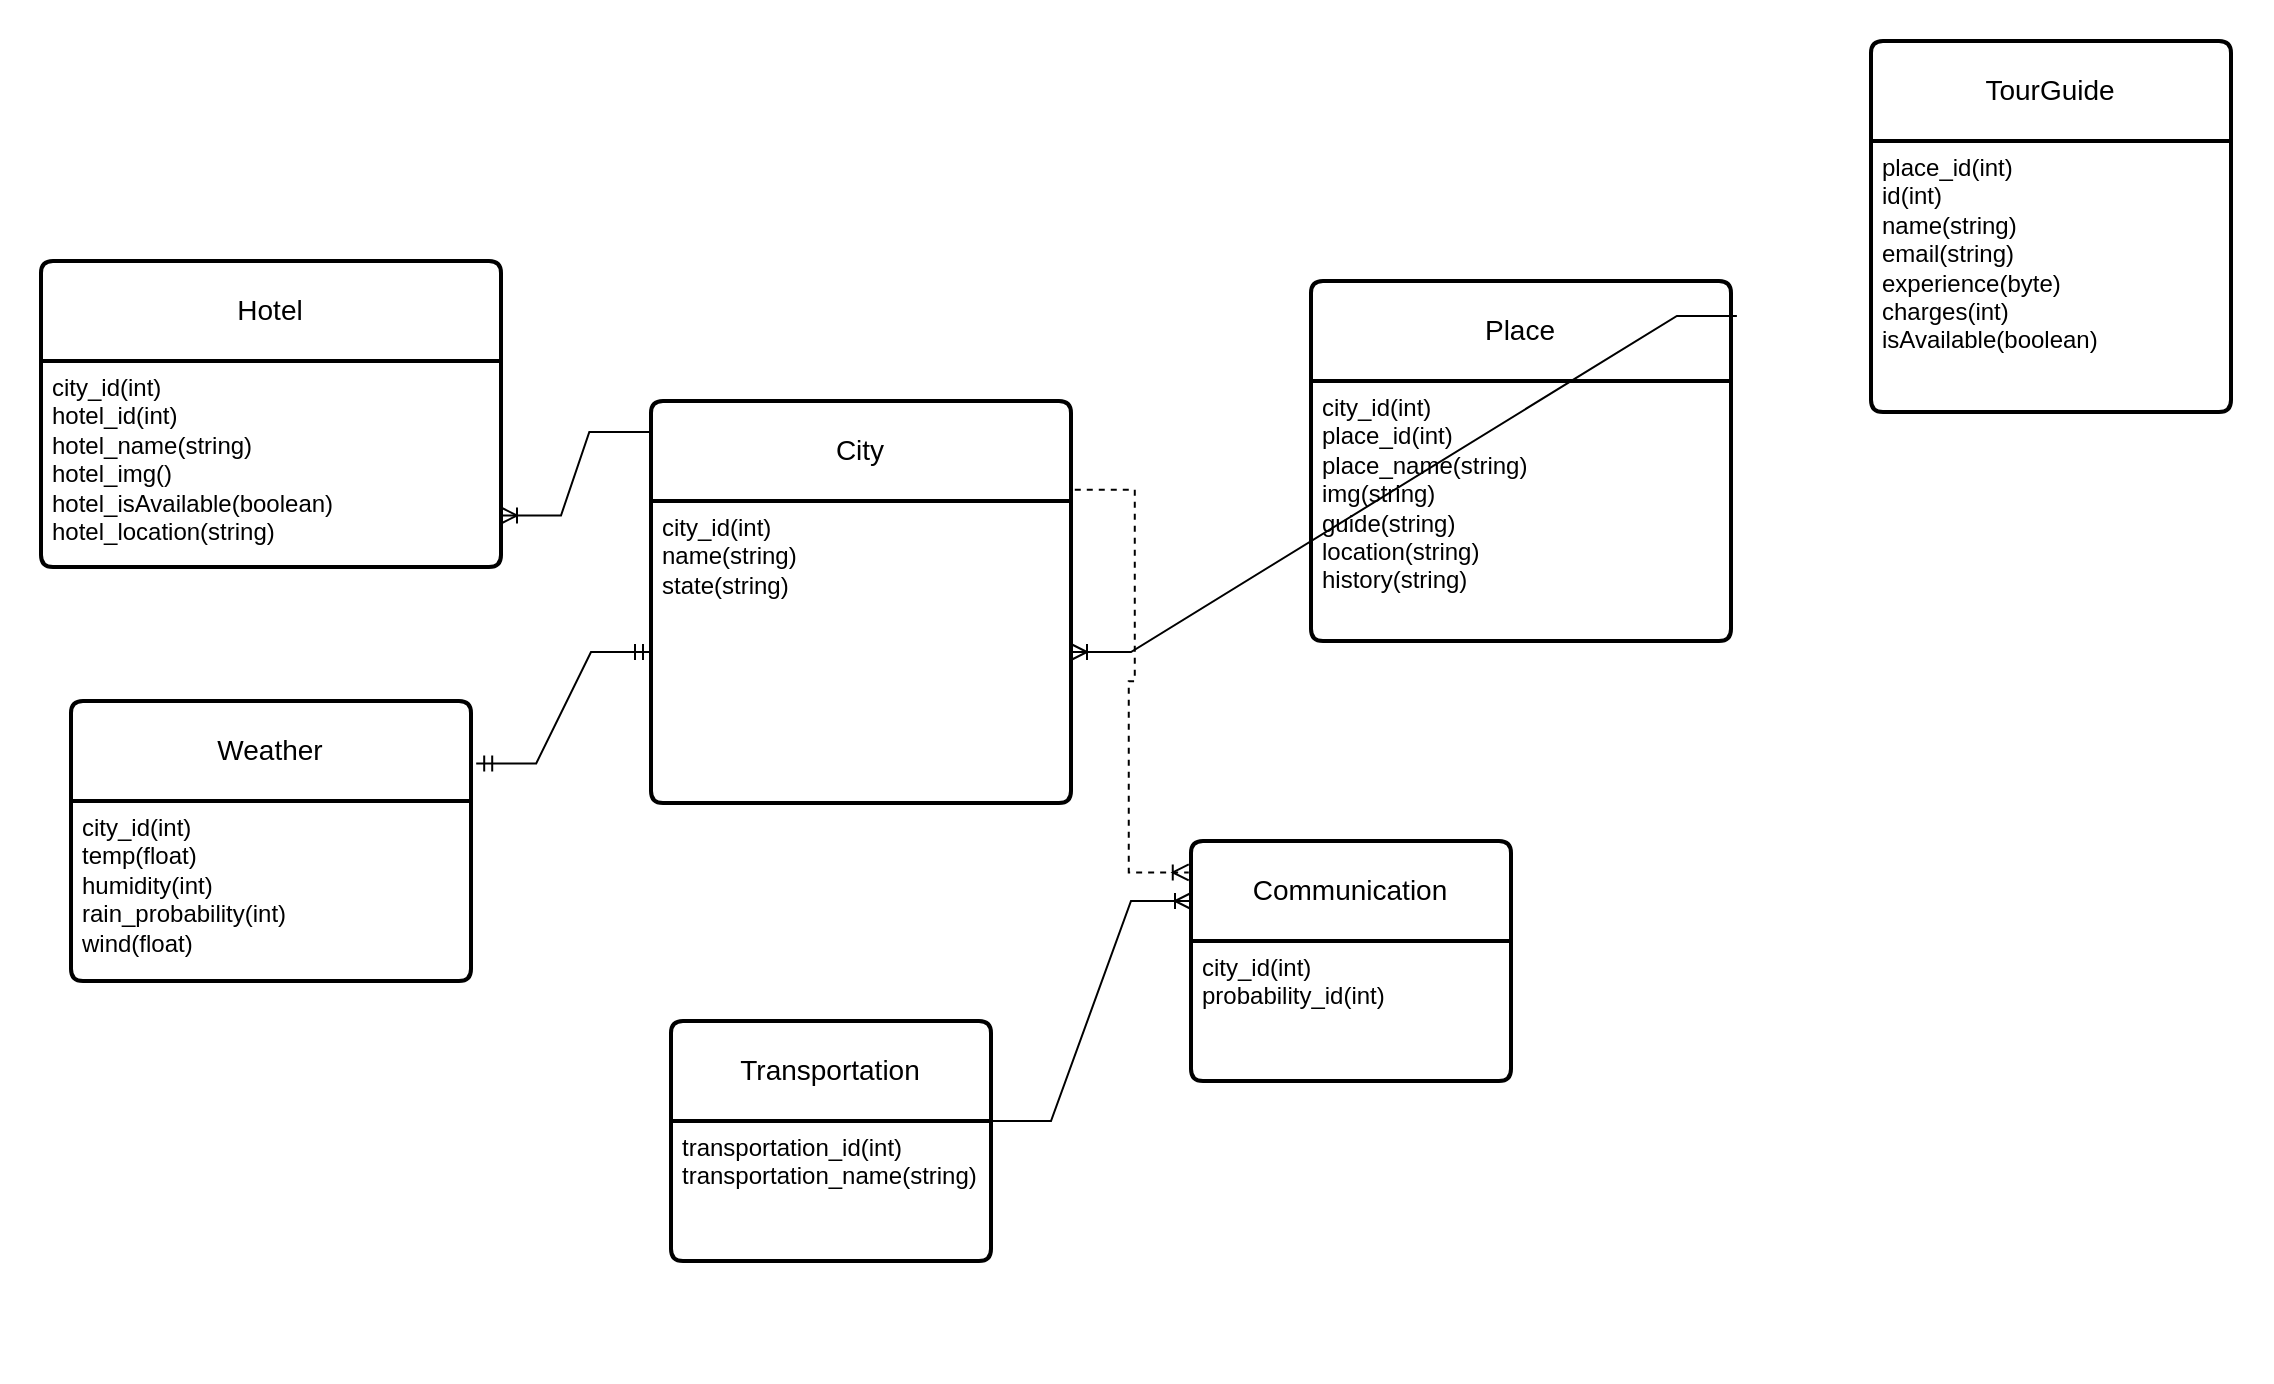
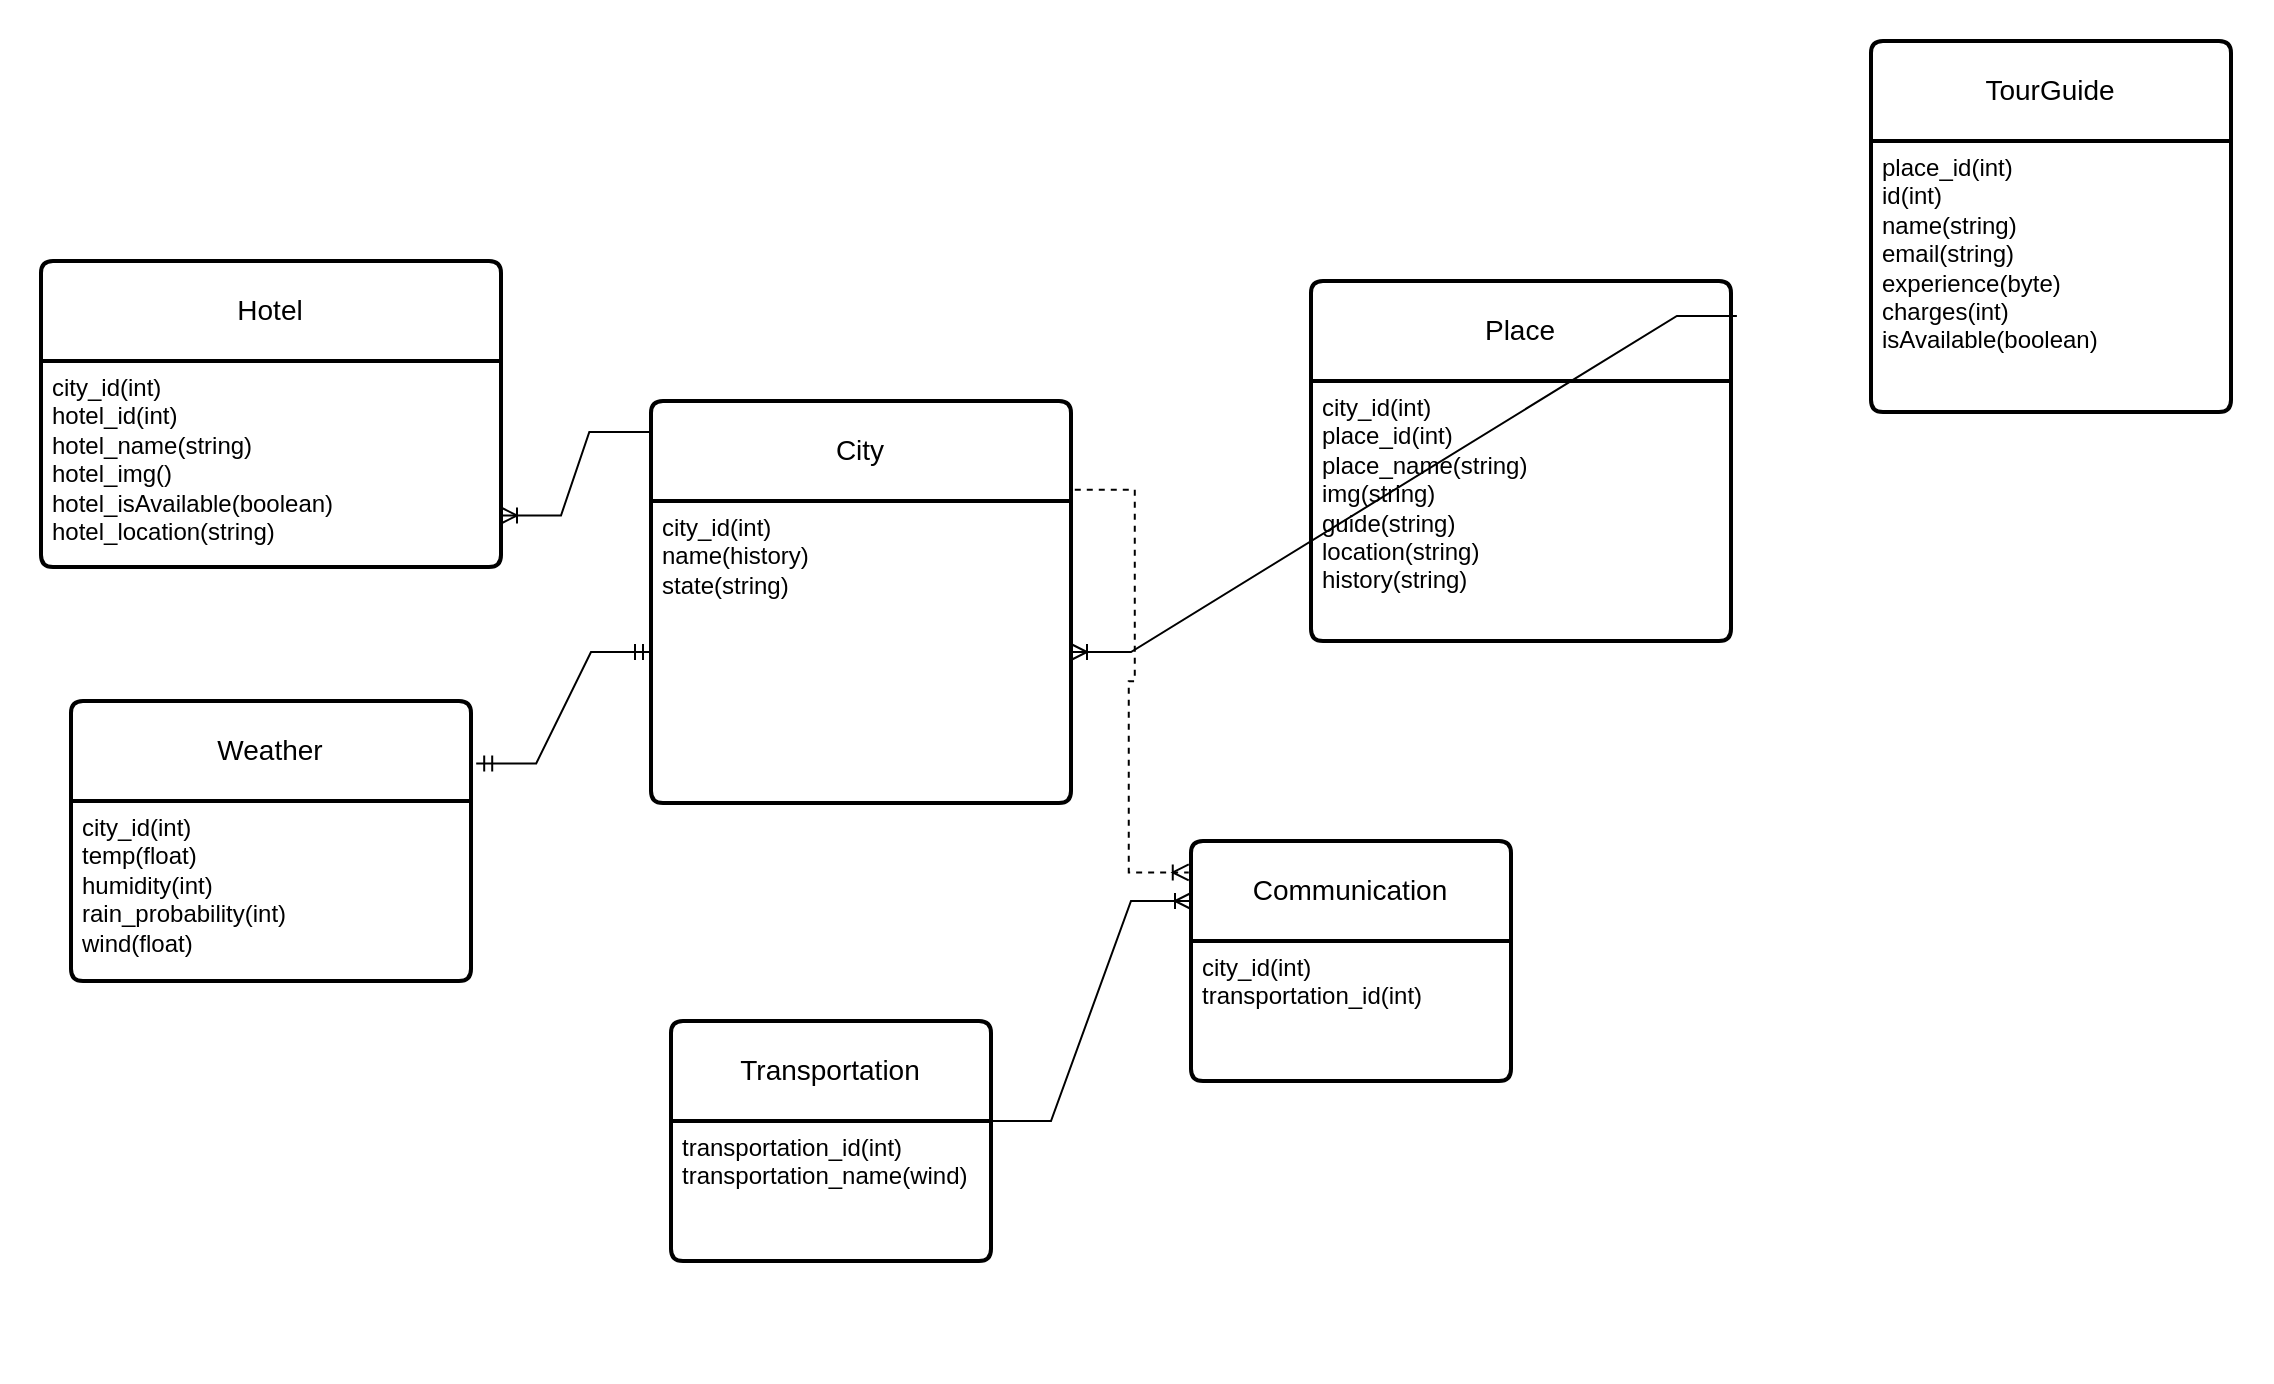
(747, 558) -> (747, 558)
(1315, 984) -> (1341, 984)
(858, 1164) -> (845, 1164)
